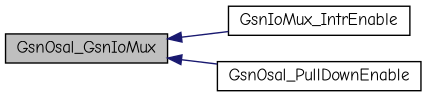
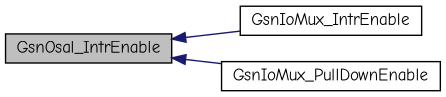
(87, 48) -> (89, 48)
(319, 76) -> (331, 76)
